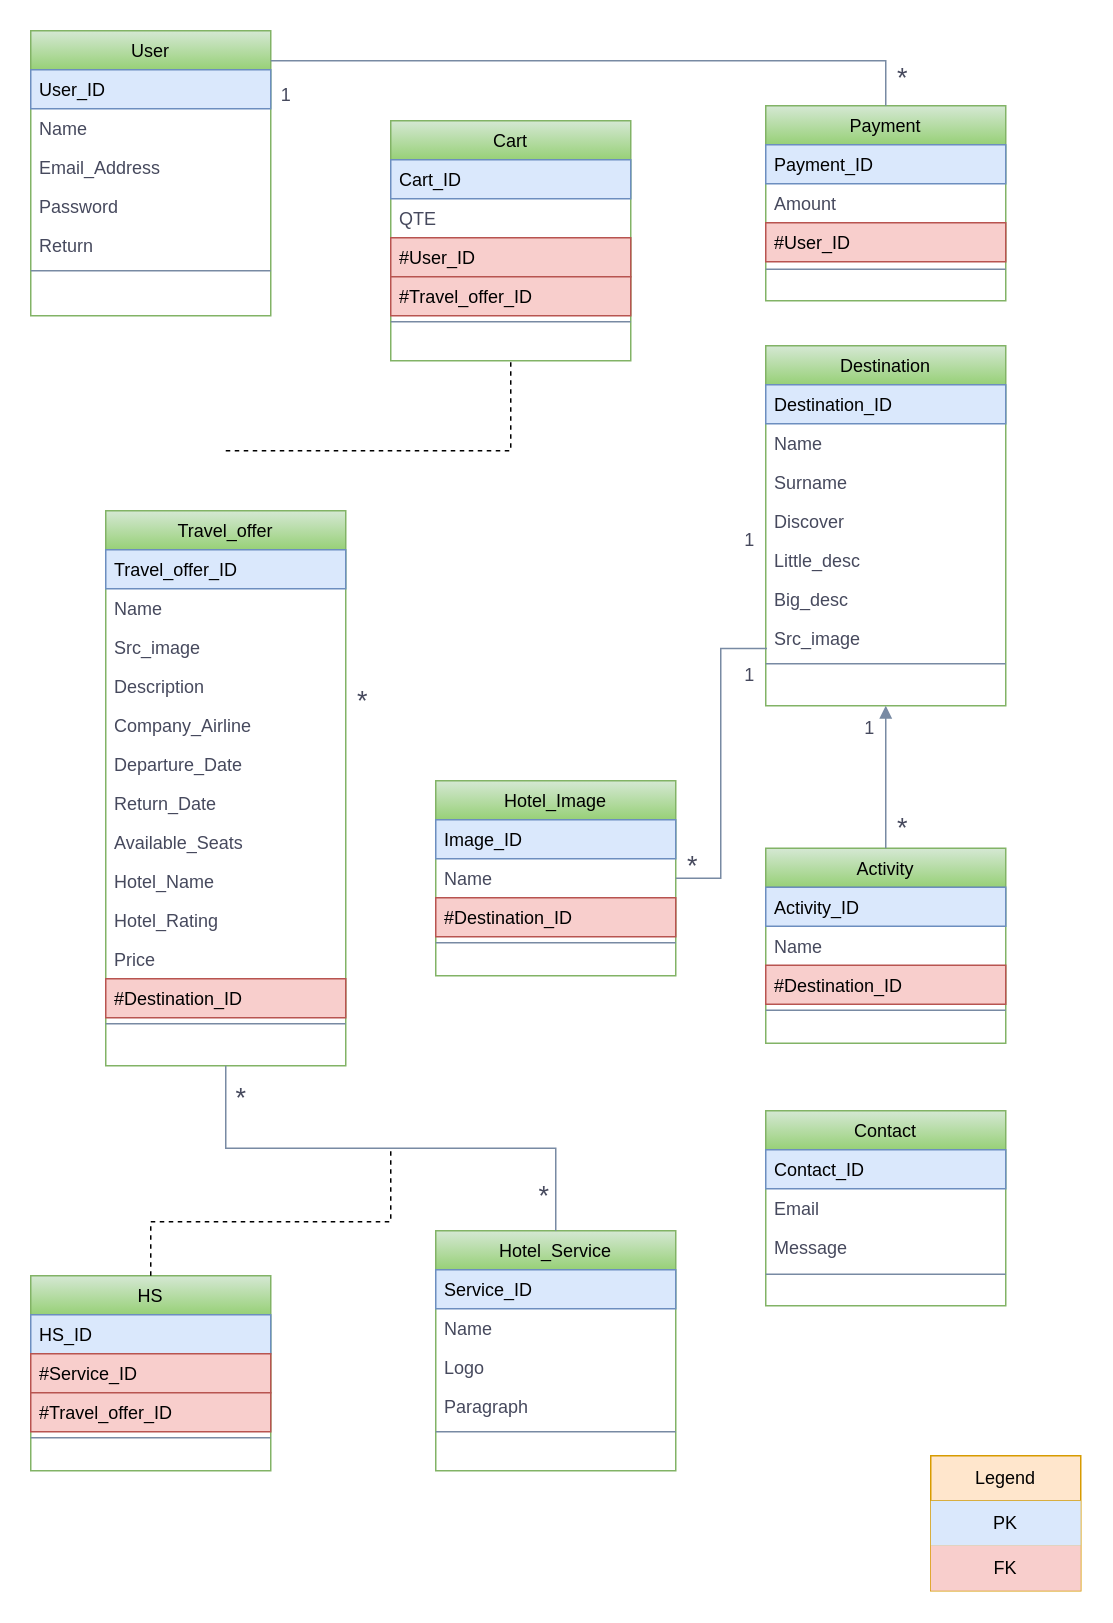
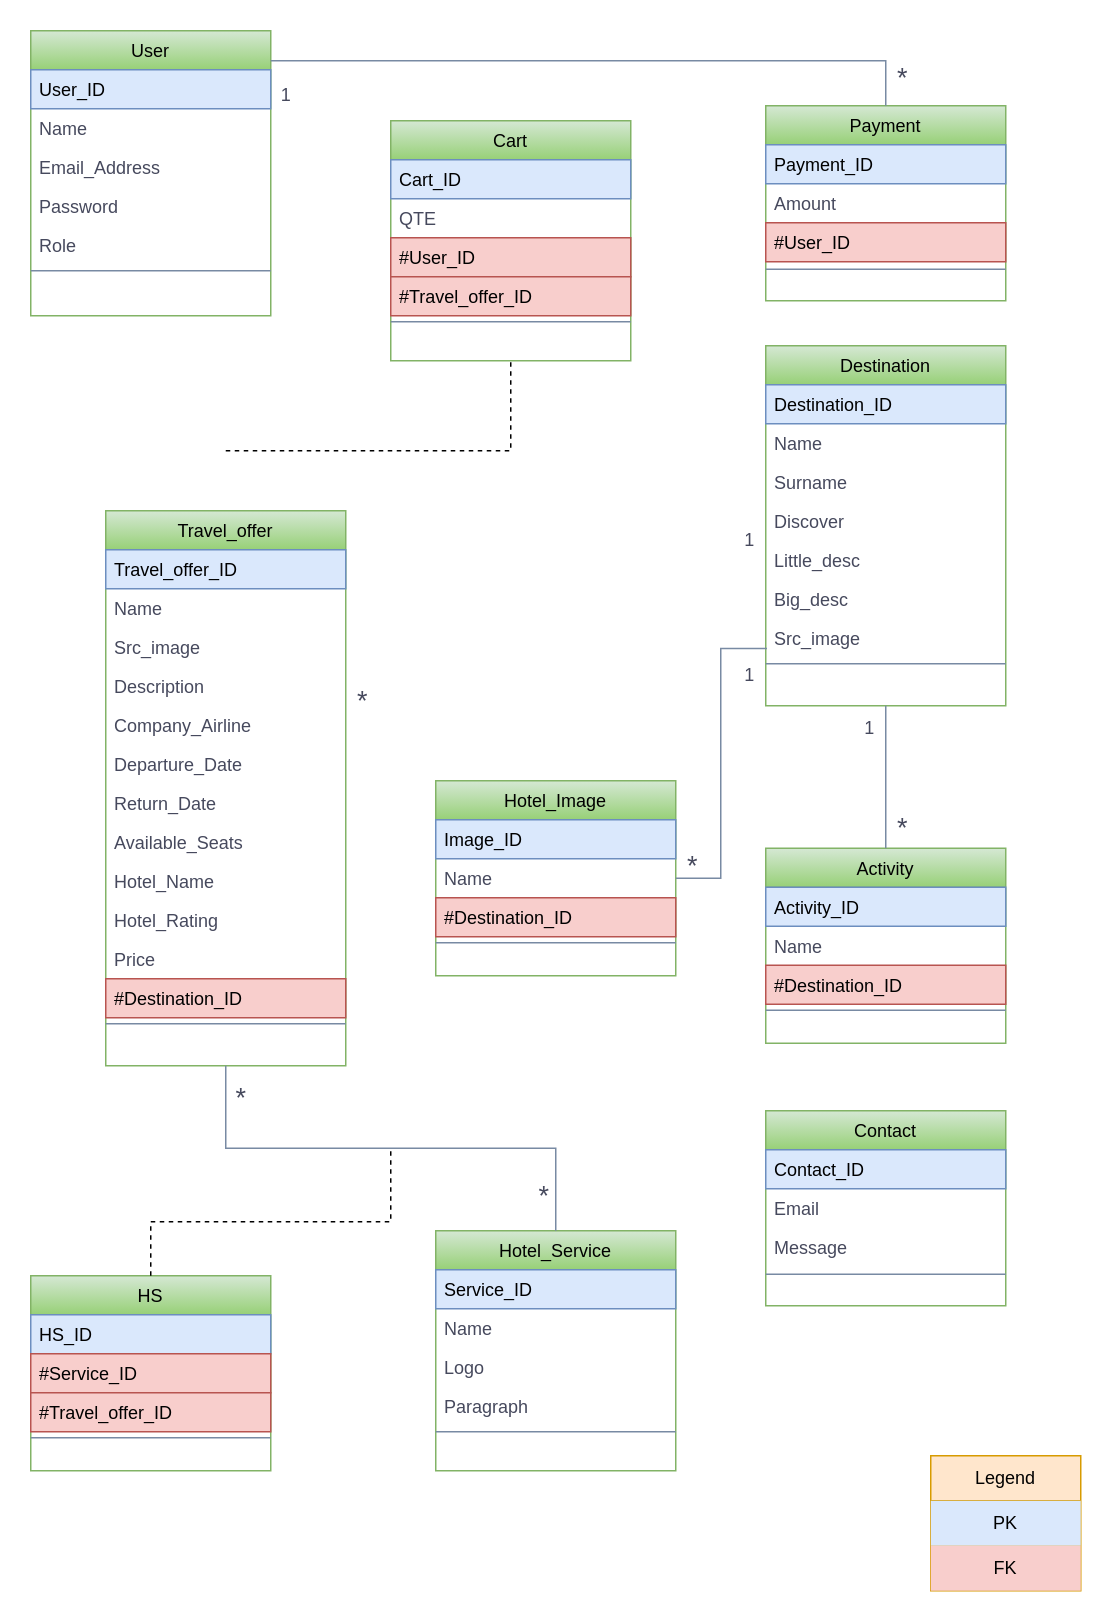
(69, 246) -> (57, 246)
(886, 719) -> (886, 714)
